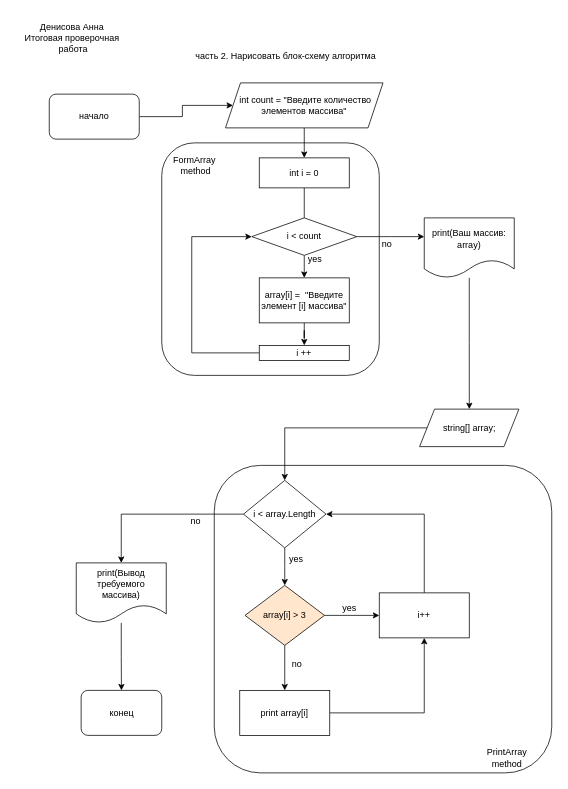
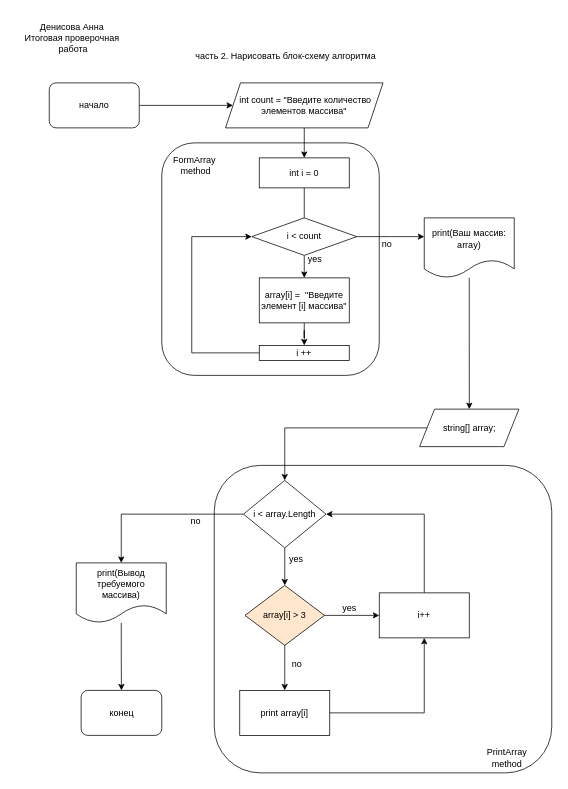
(94, 117) -> (94, 105)
